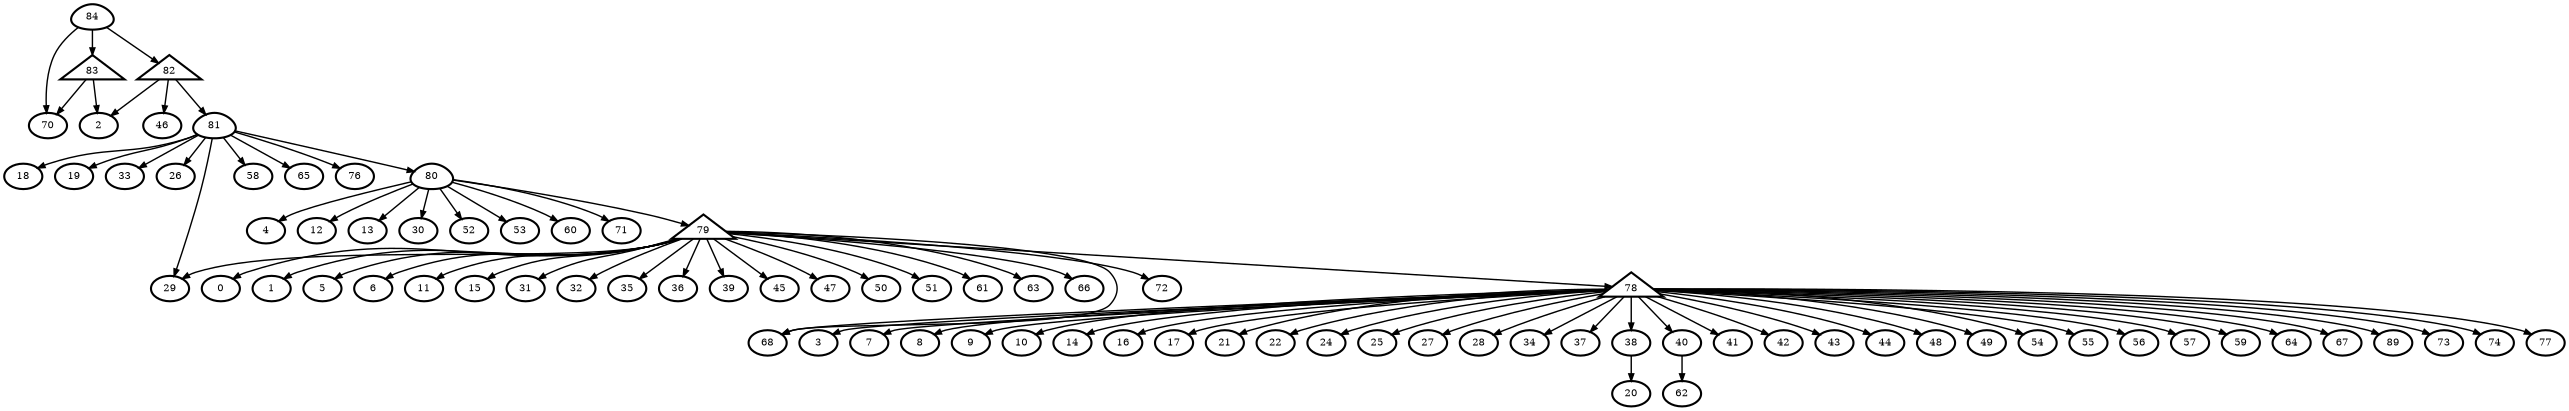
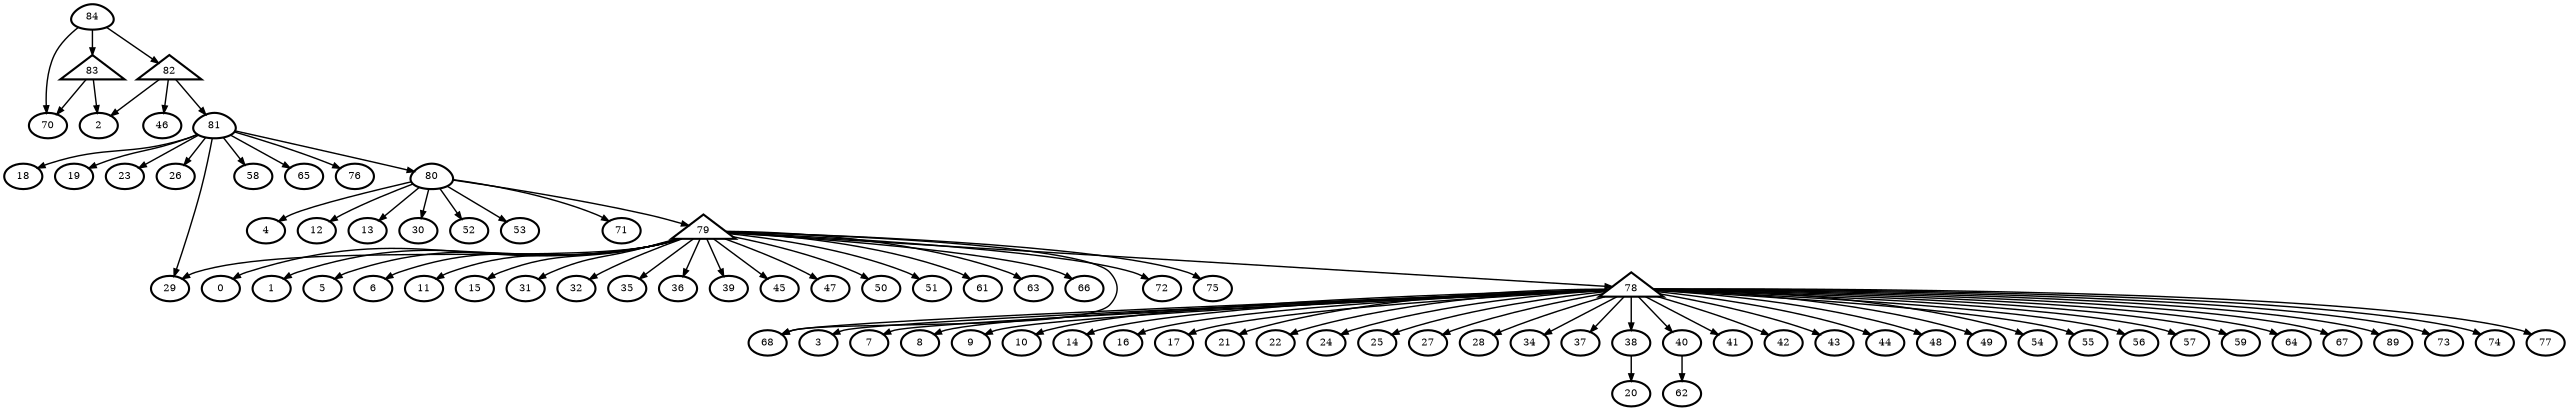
(125, 176) -> (125, 176)
(571, 231) -> none
none -> (1213, 289)
